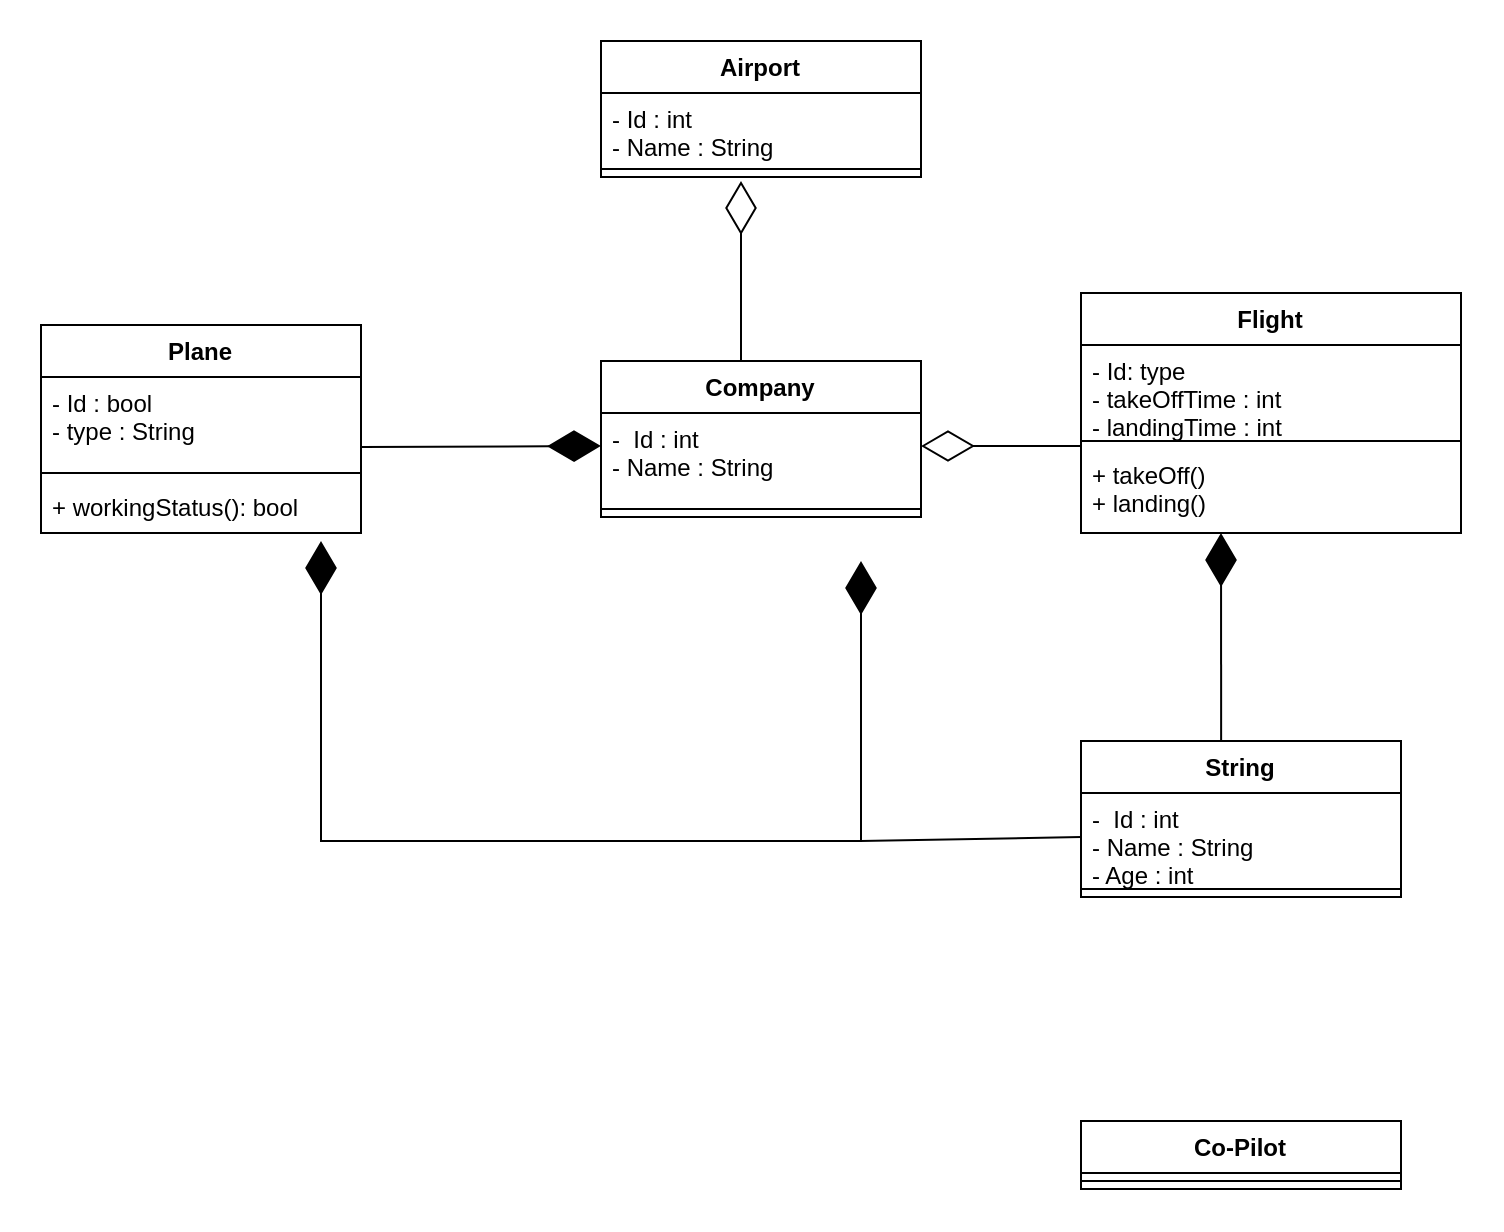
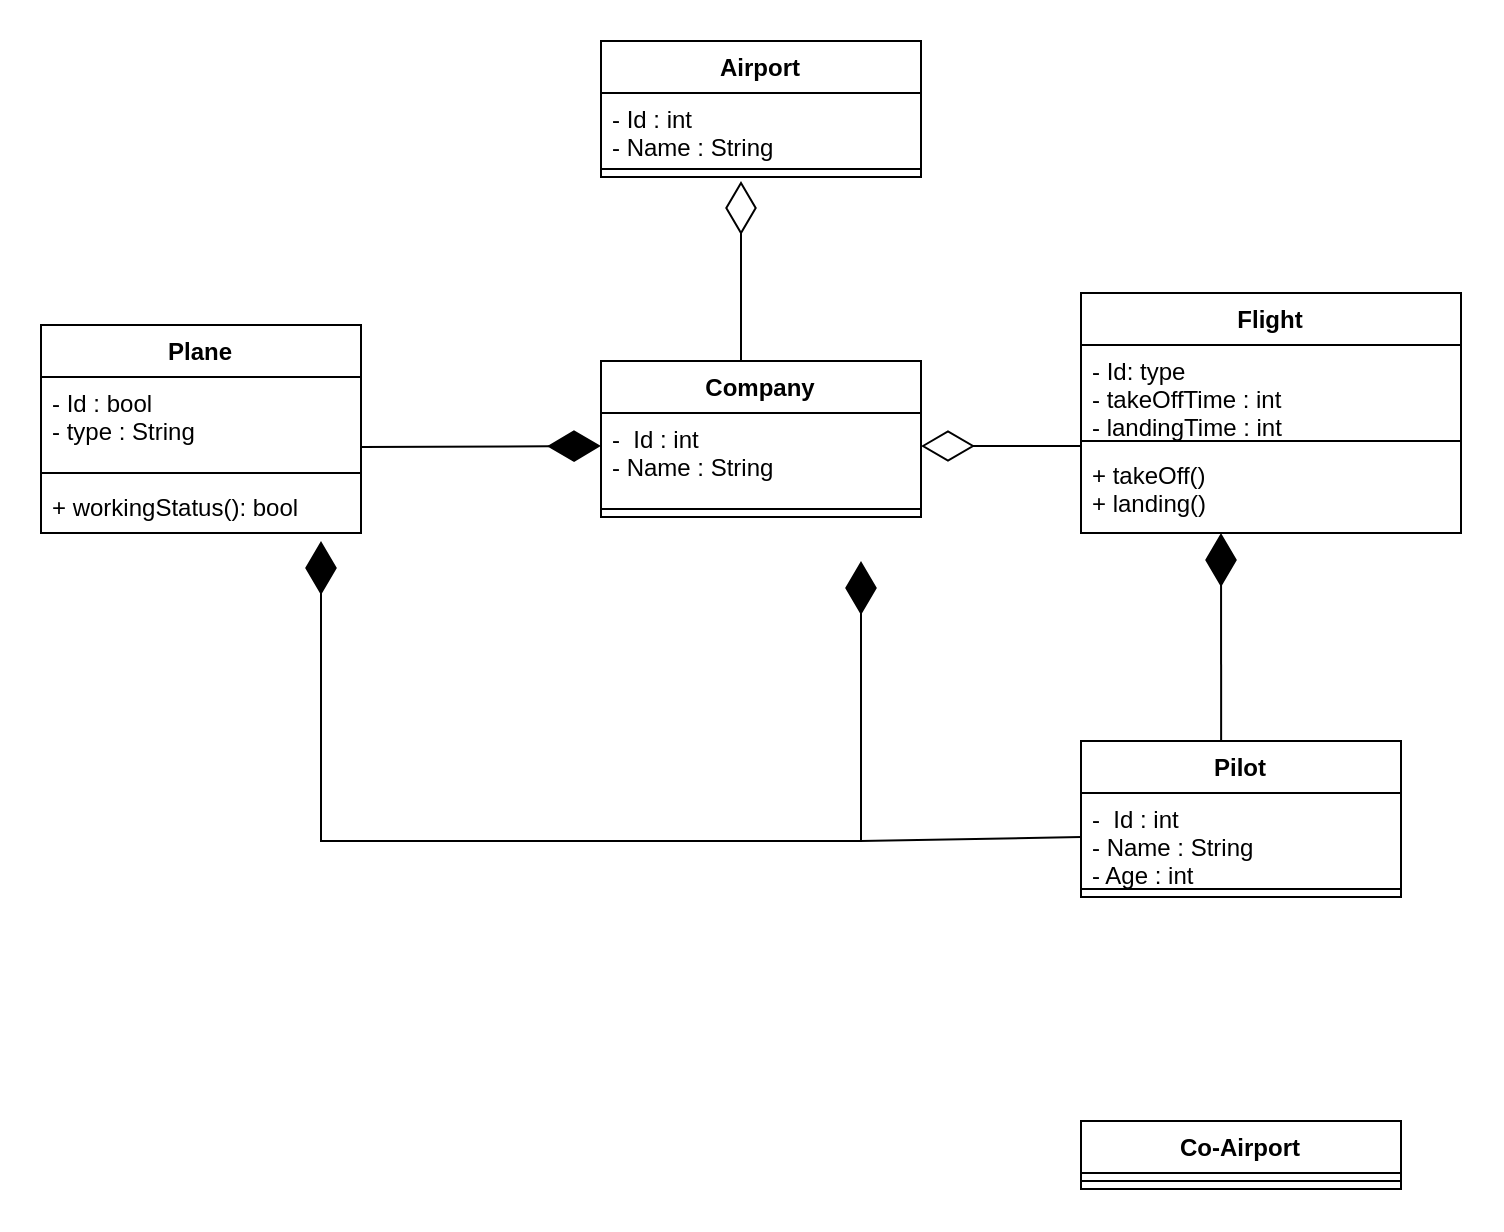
(1240, 768) -> (1240, 768)
(1240, 1148) -> (1240, 1148)
